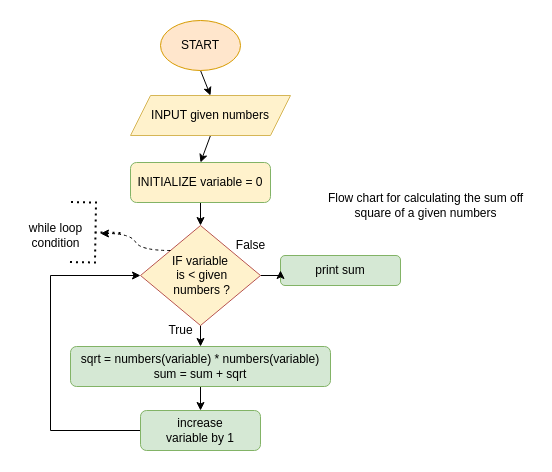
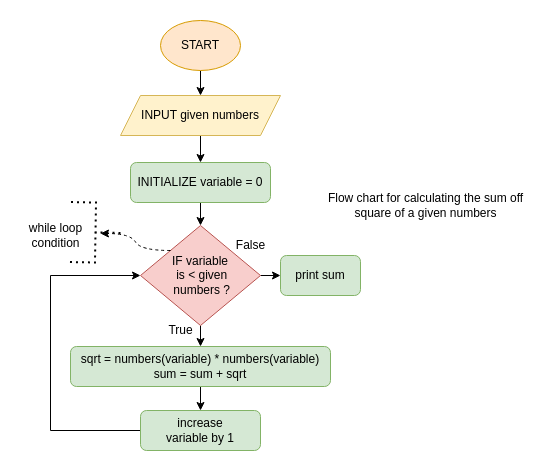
(211, 116) -> (201, 116)
(201, 183) -> (201, 183)
(341, 271) -> (321, 276)
(201, 276) -> (201, 276)
